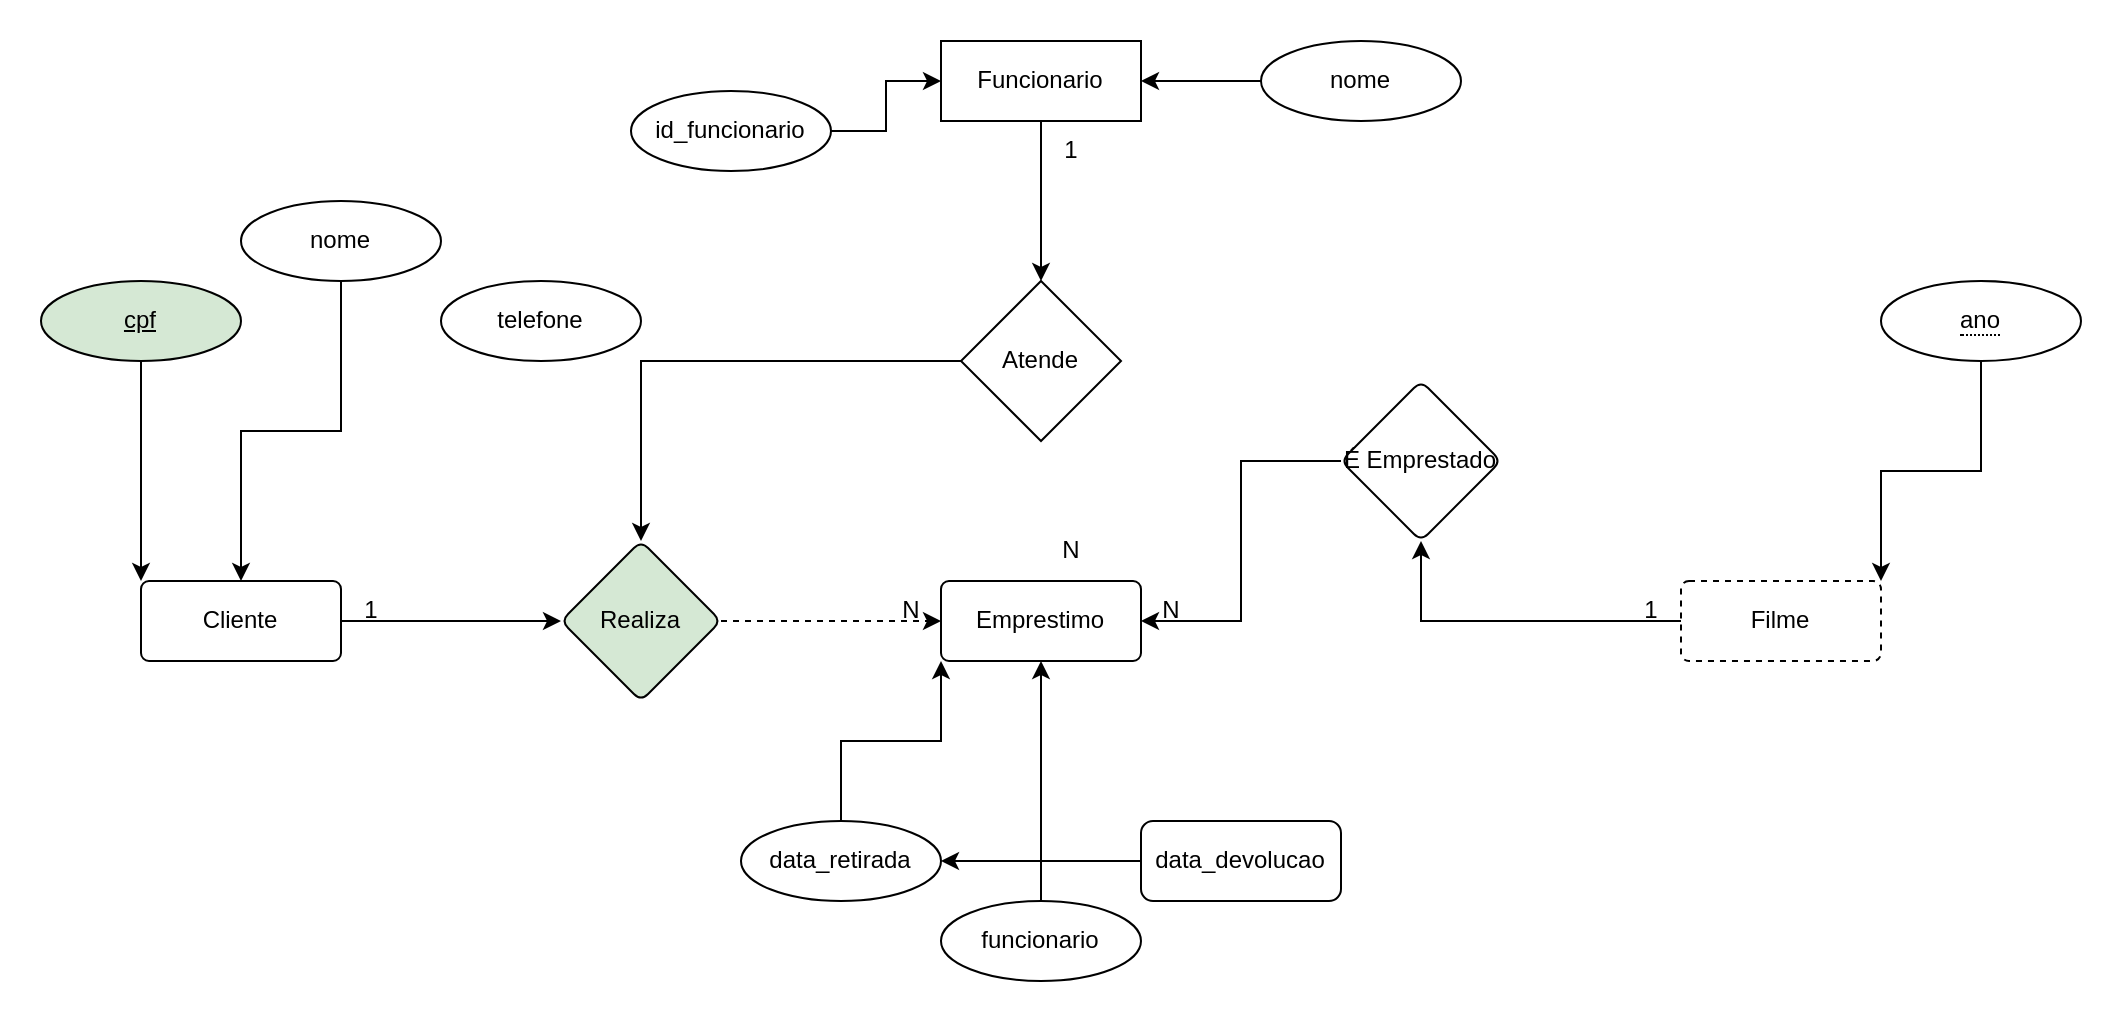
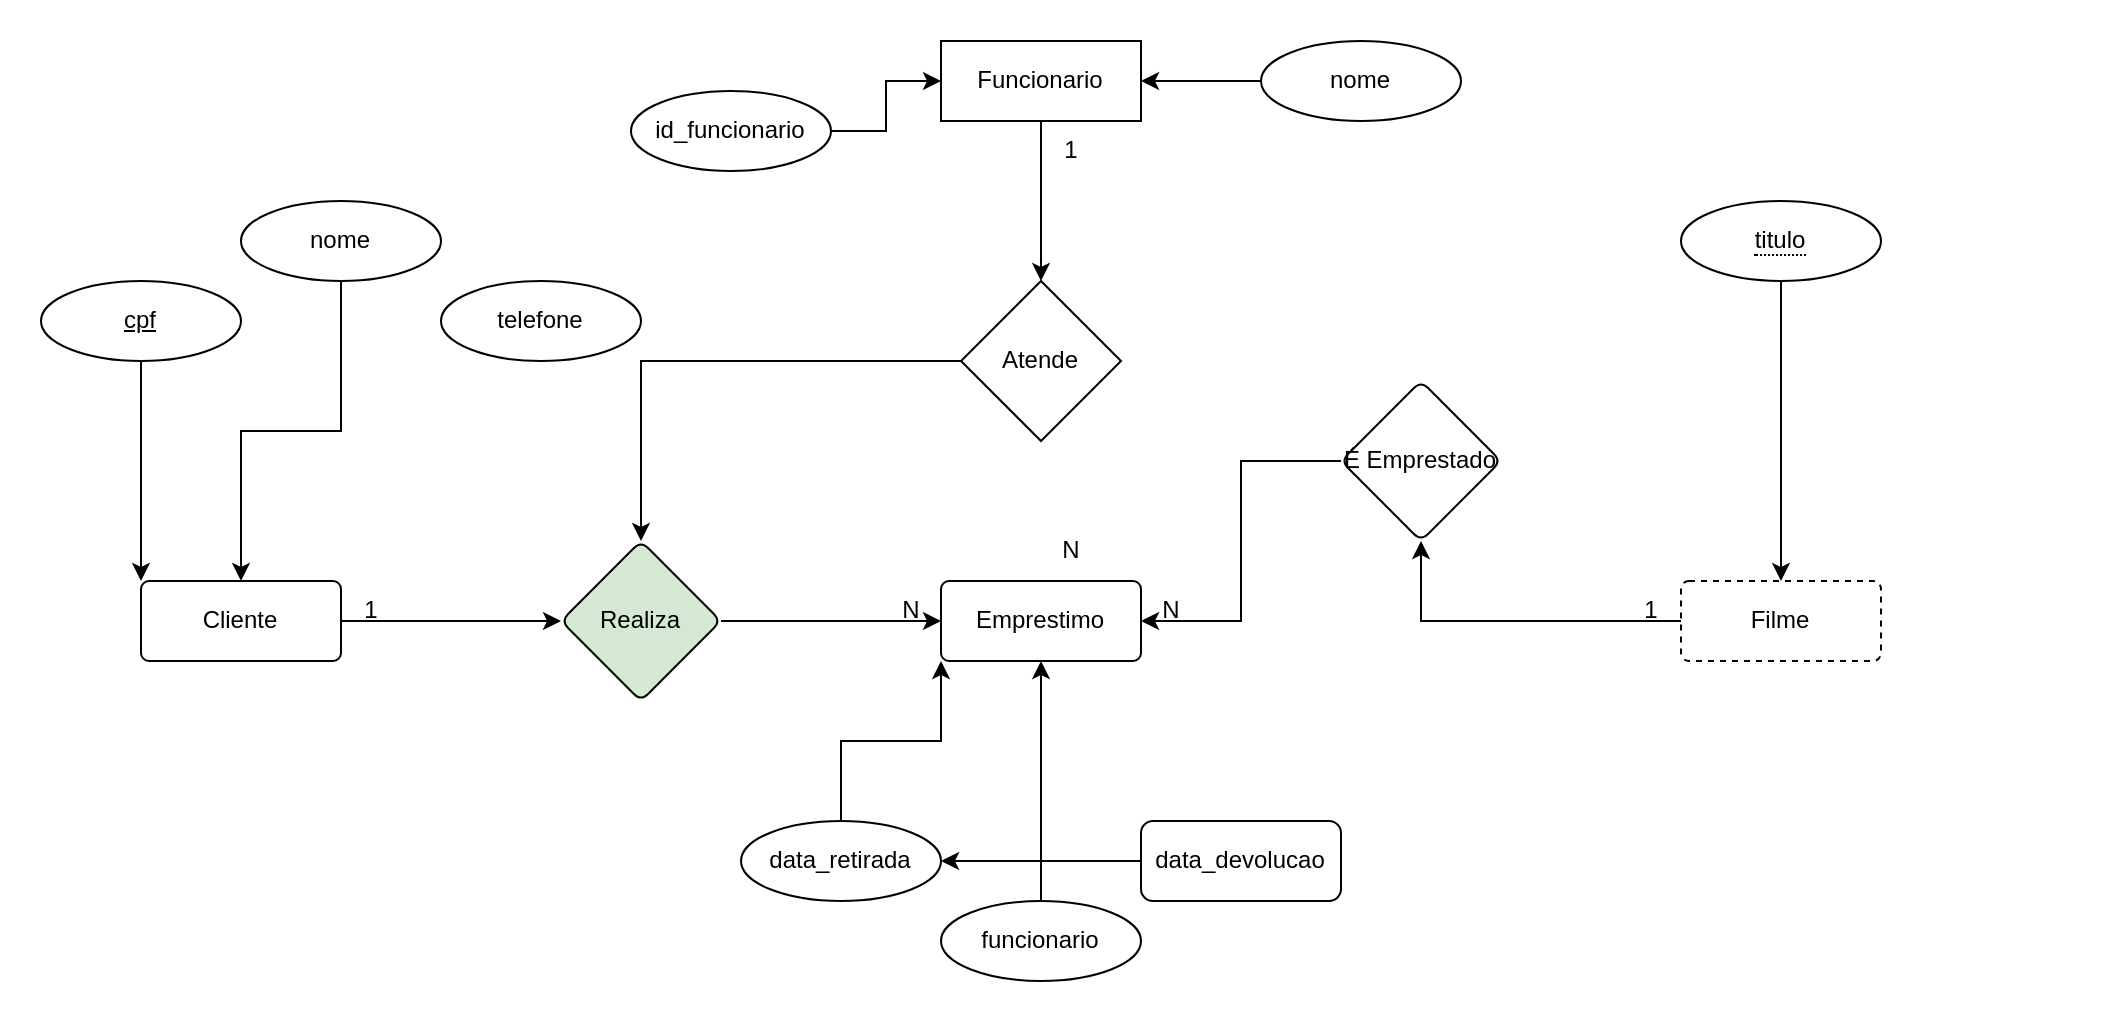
none -> (1781, 241)
(141, 321) -> (141, 321)
(1981, 321) -> none
none -> (1781, 424)
(1938, 471) -> none
(825, 621) -> (825, 621)
